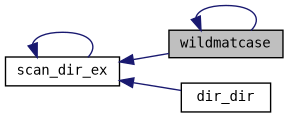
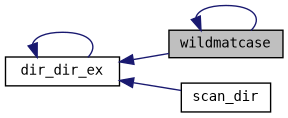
(62, 71) -> (62, 71)
(226, 98) -> (226, 98)
